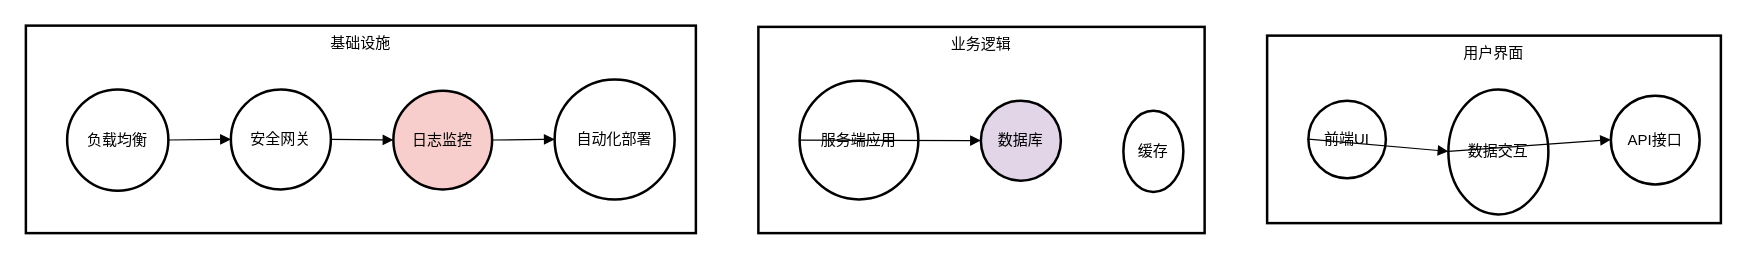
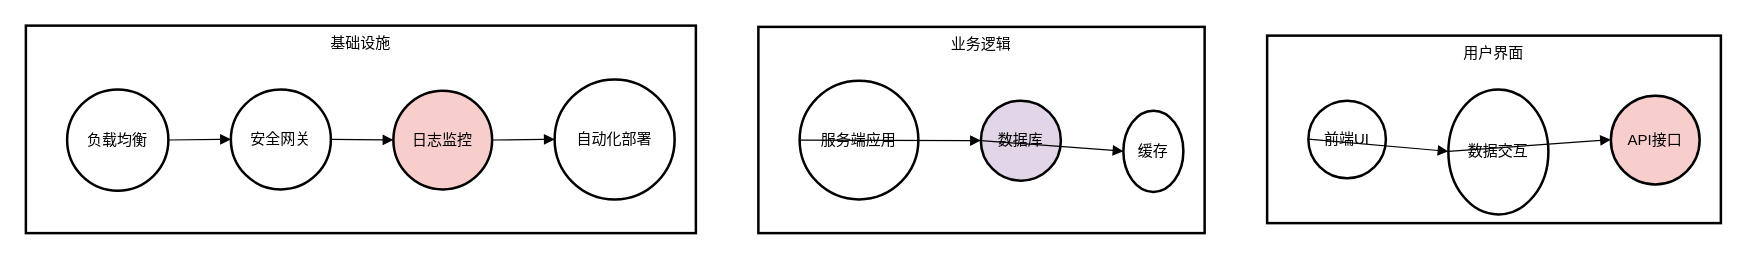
(1655, 140) -> (1655, 140)
none -> (1048, 146)
